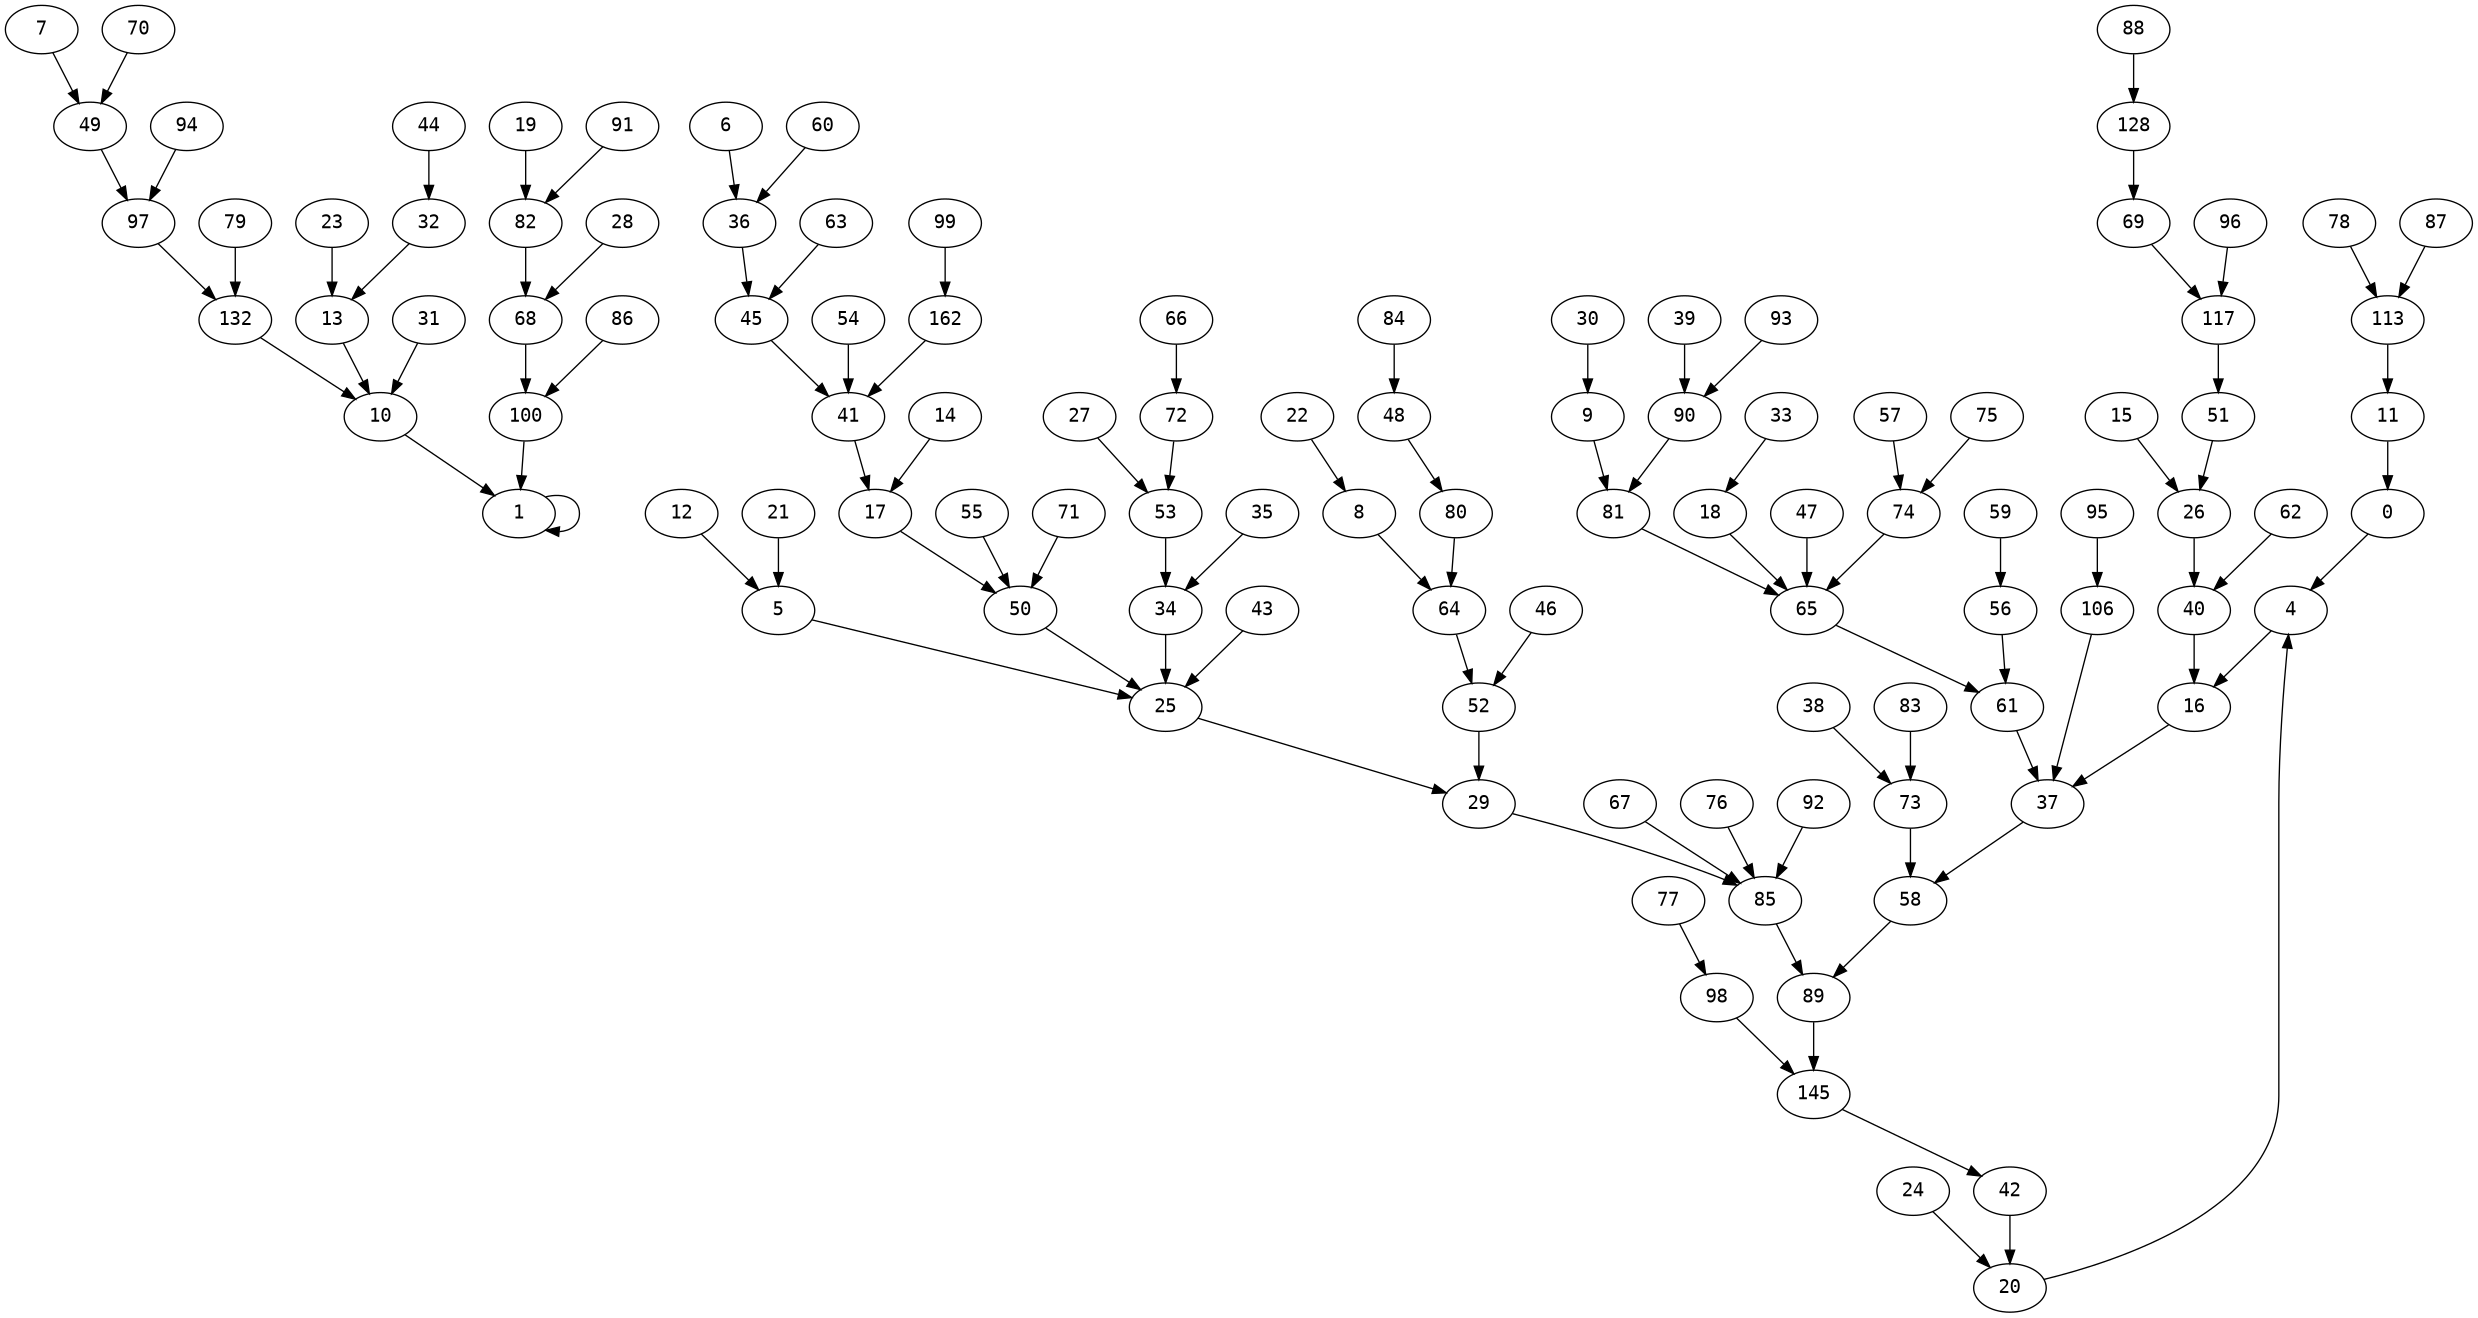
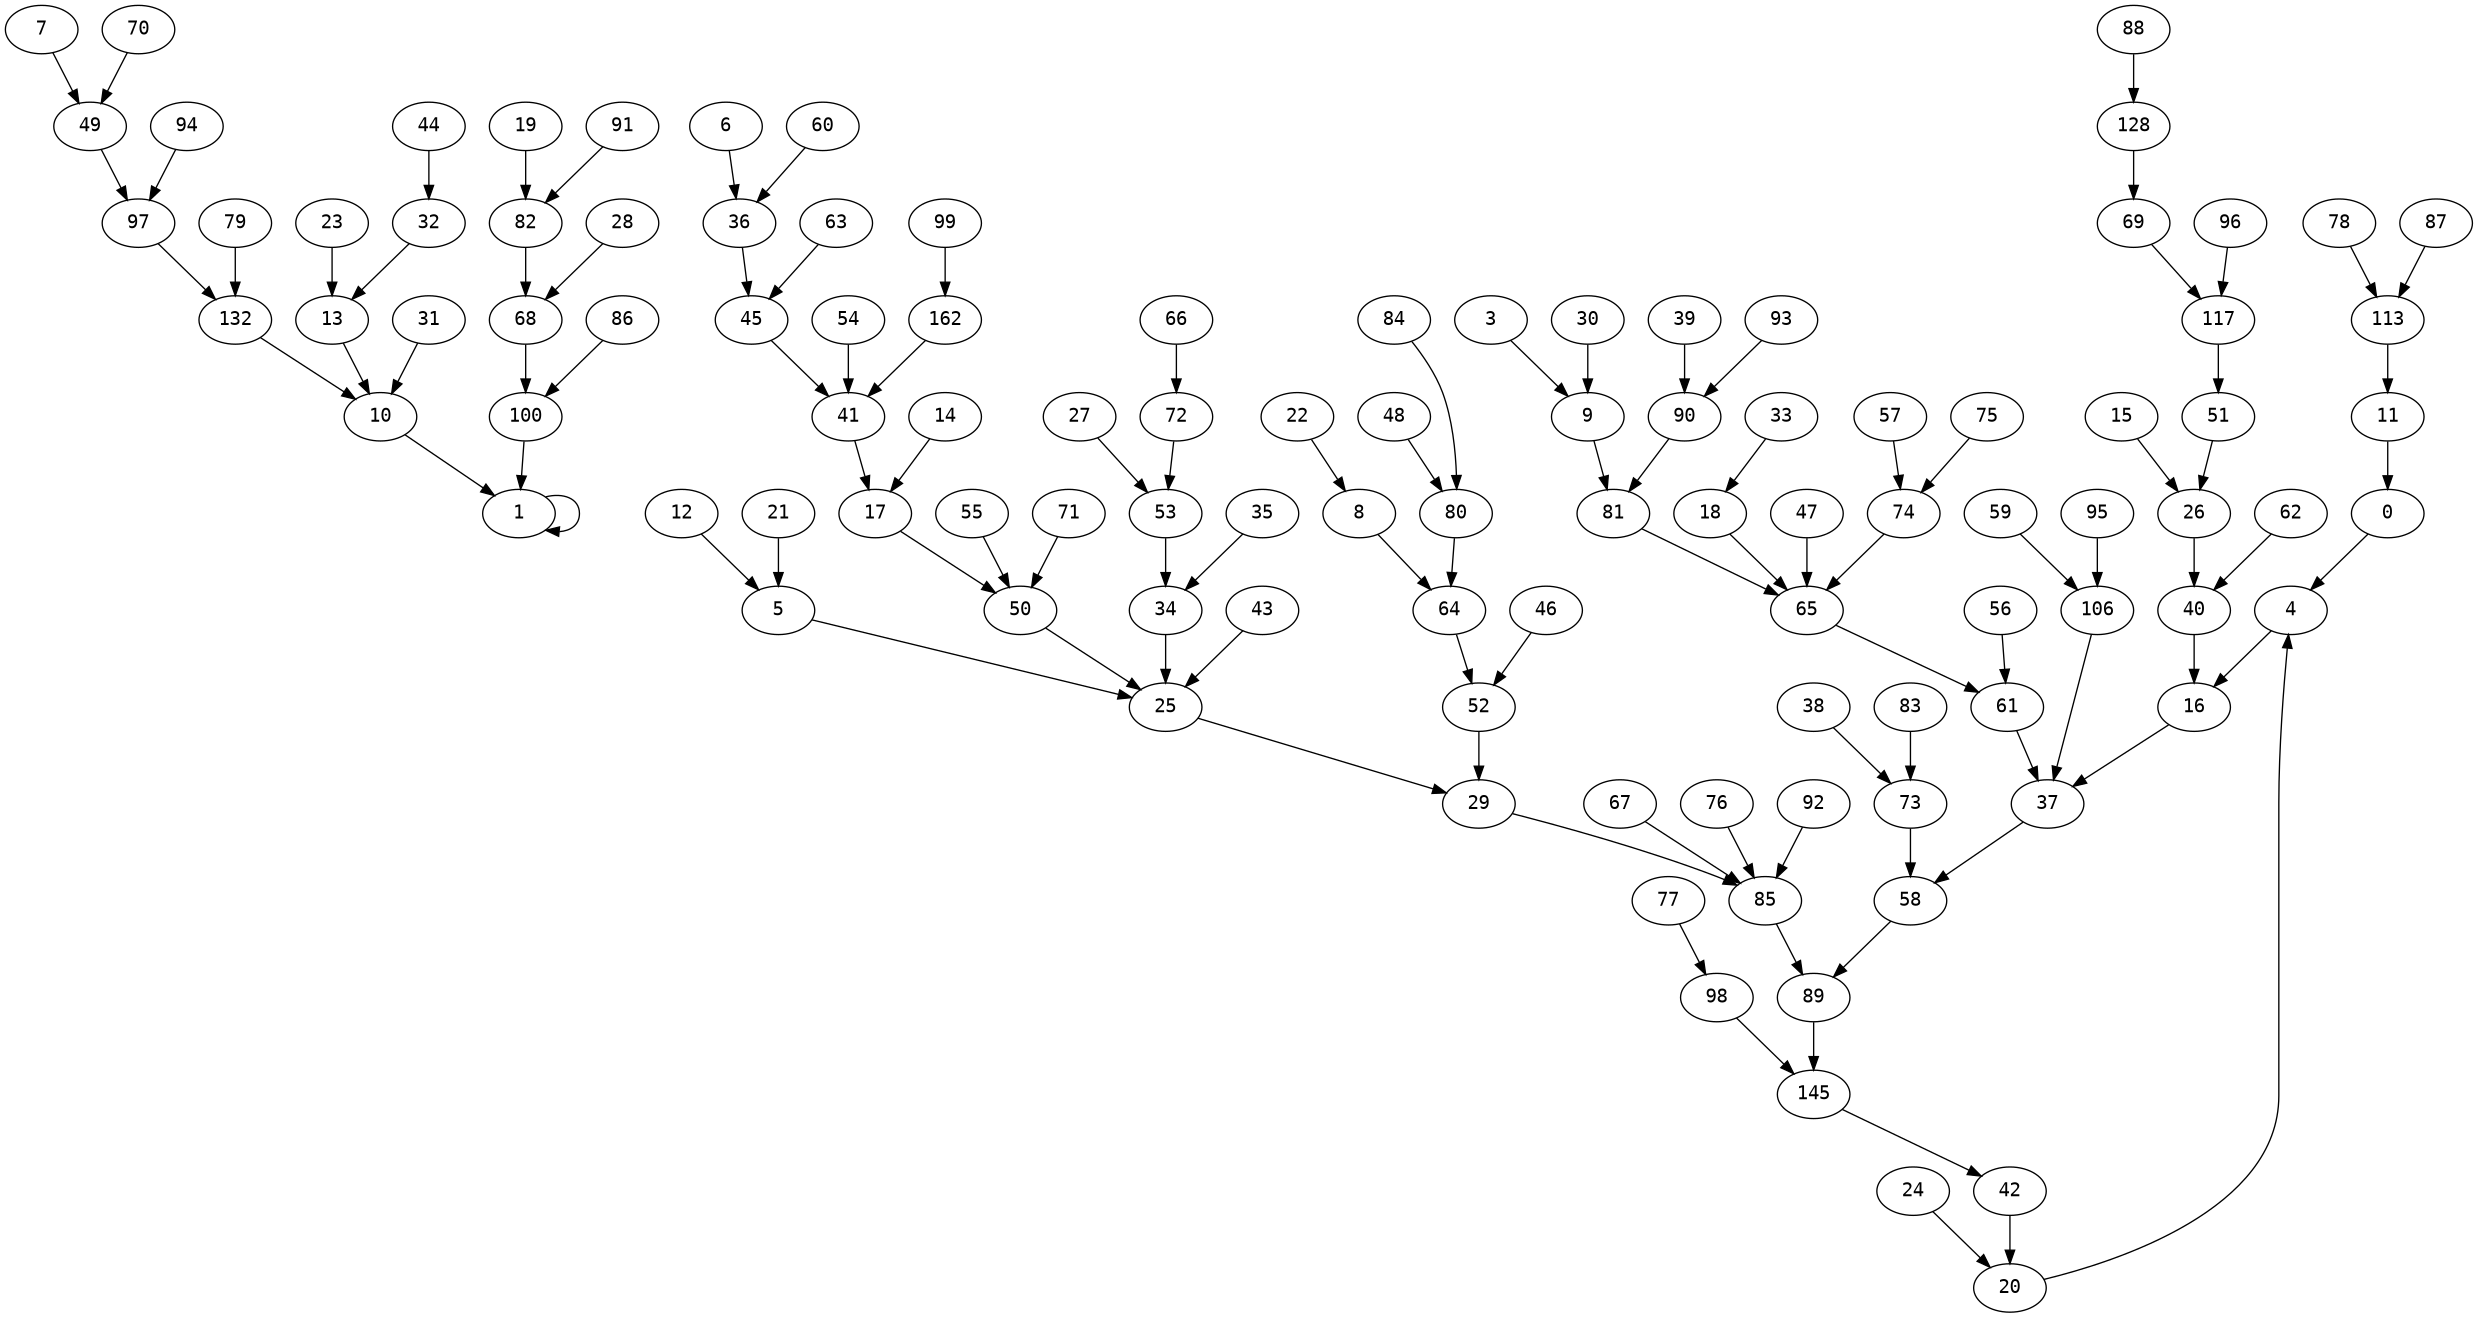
none -> (1491, 320)
(1394, 362) -> (1446, 404)
(2001, 555) -> (2044, 557)
